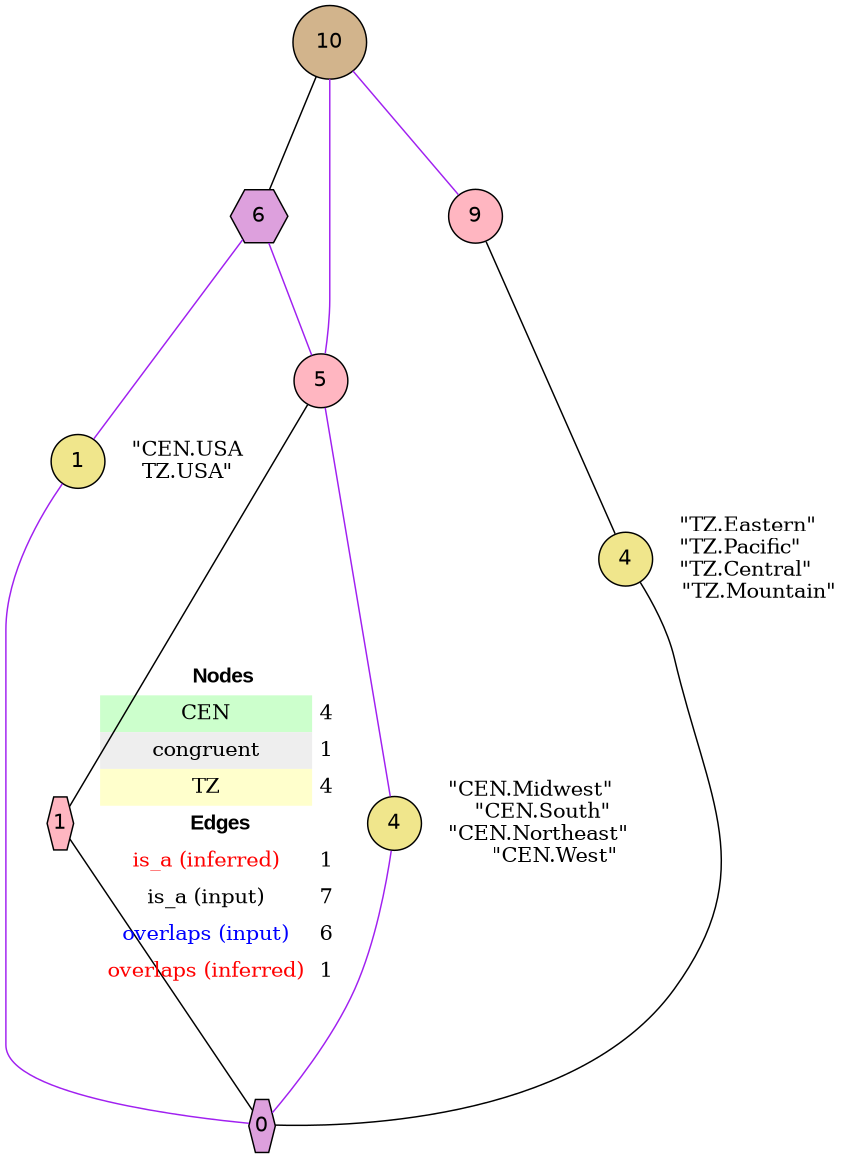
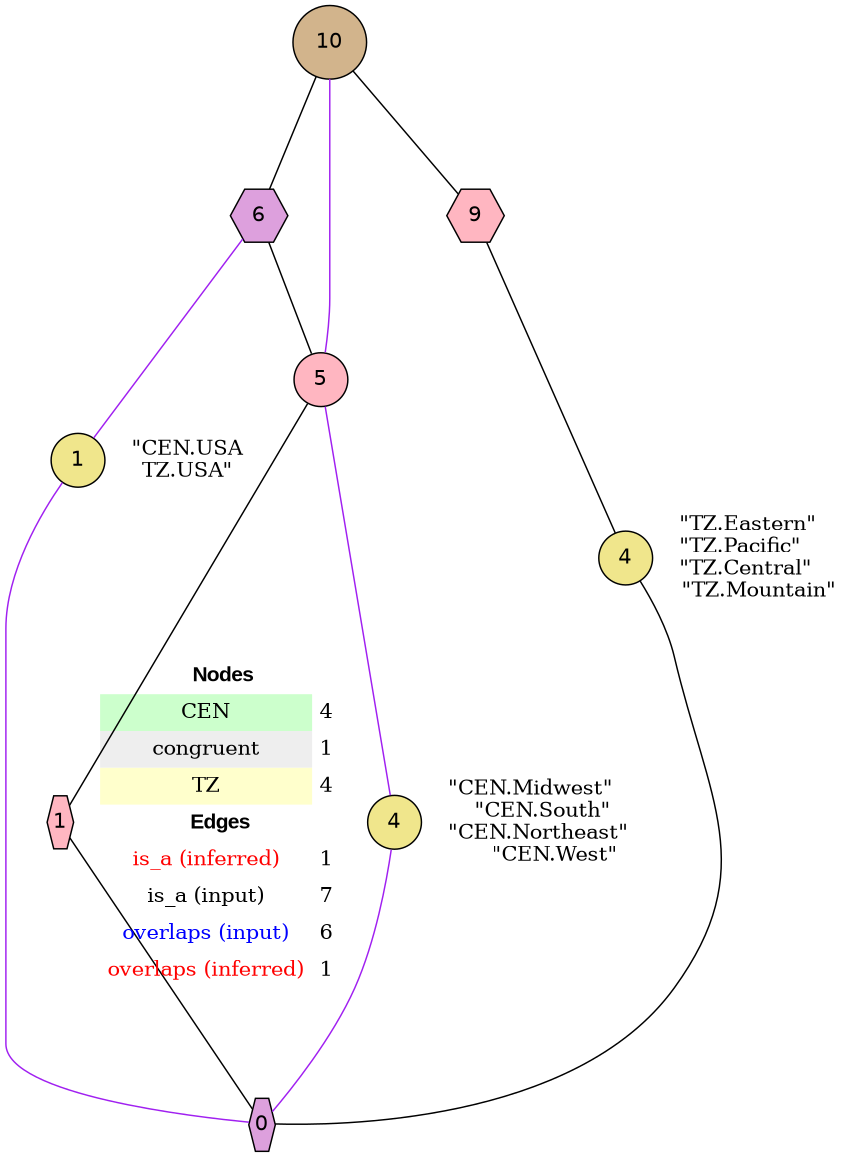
(406, 133) -> (405, 132)
(476, 216) -> (476, 216)
(290, 299) -> (290, 298)
